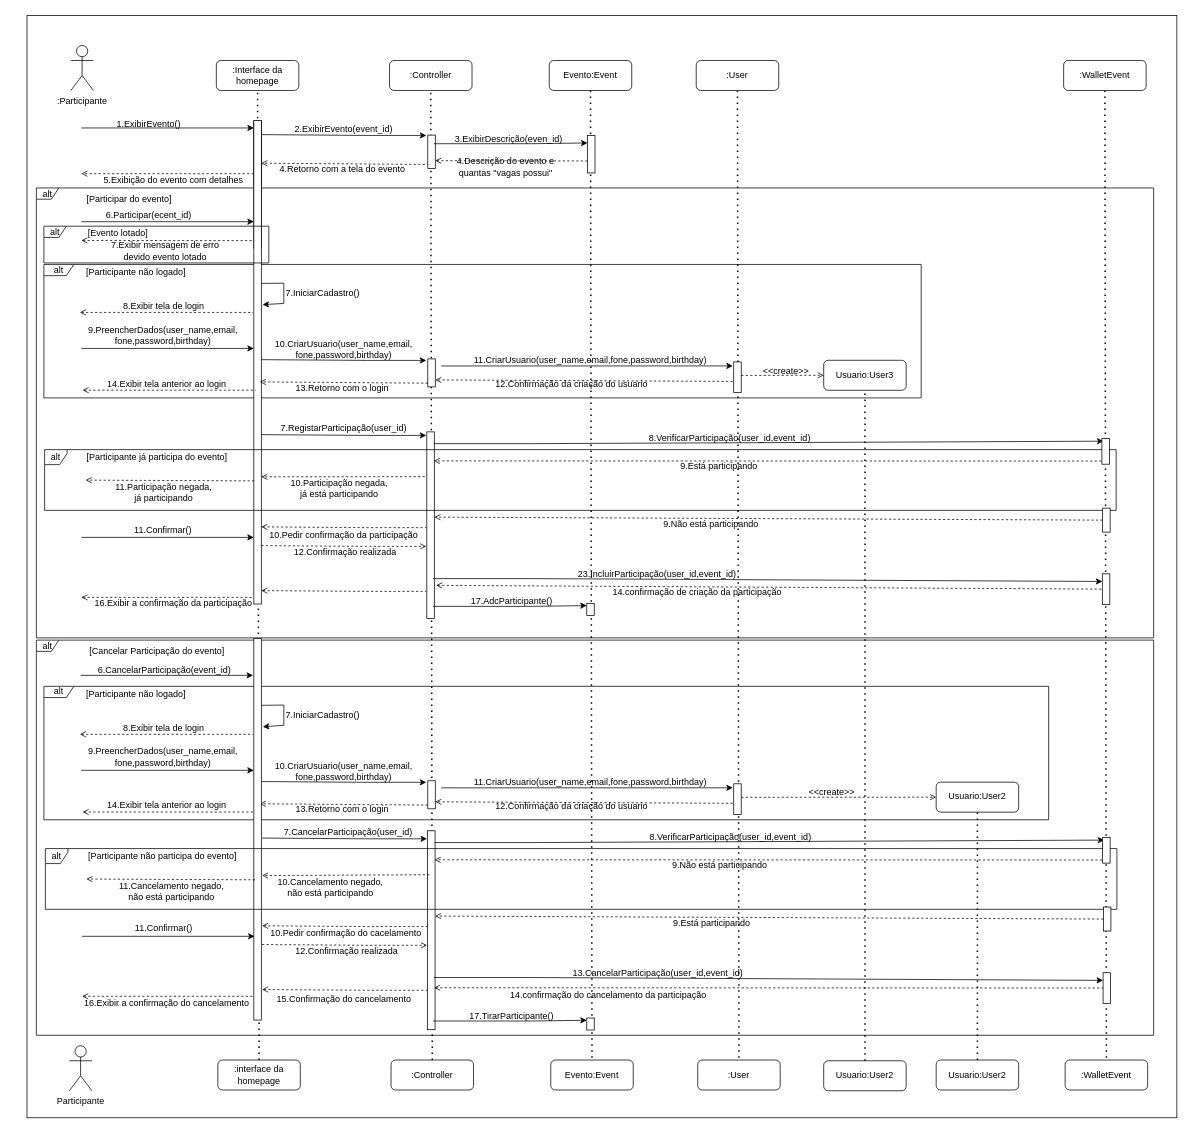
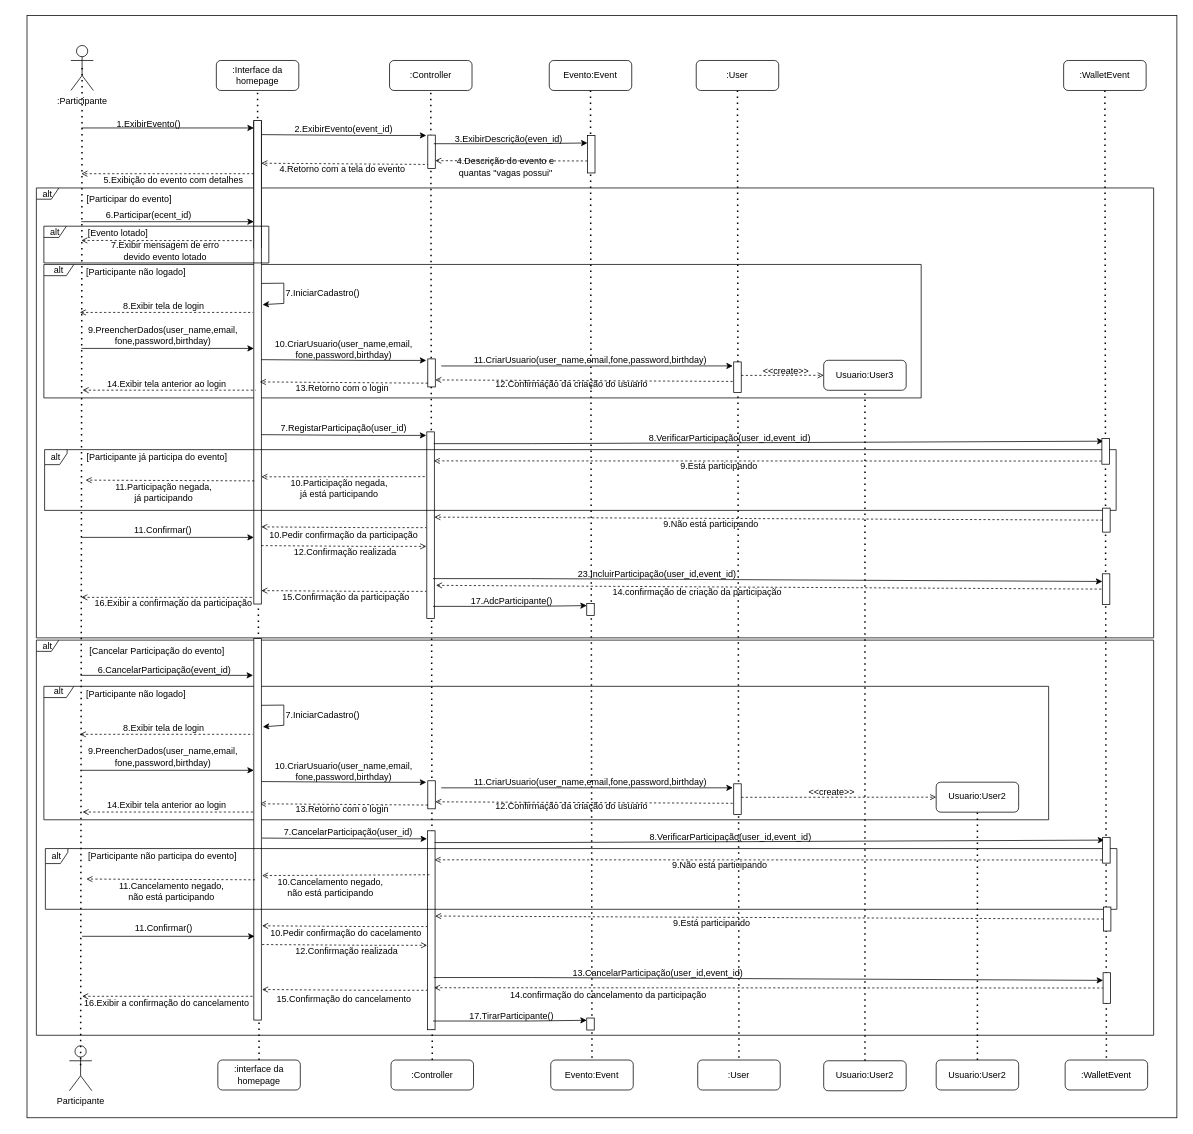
none -> (82, 356)
none -> (346, 597)
